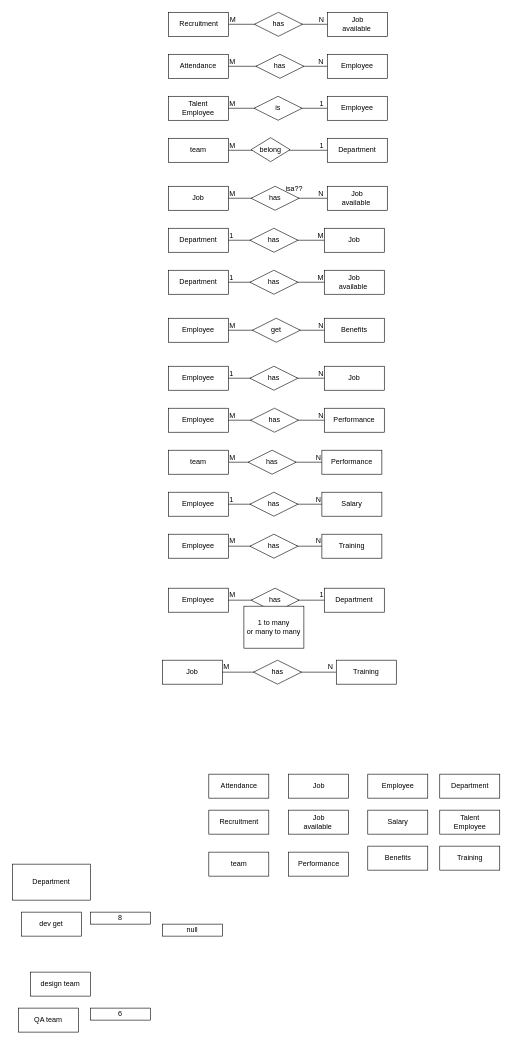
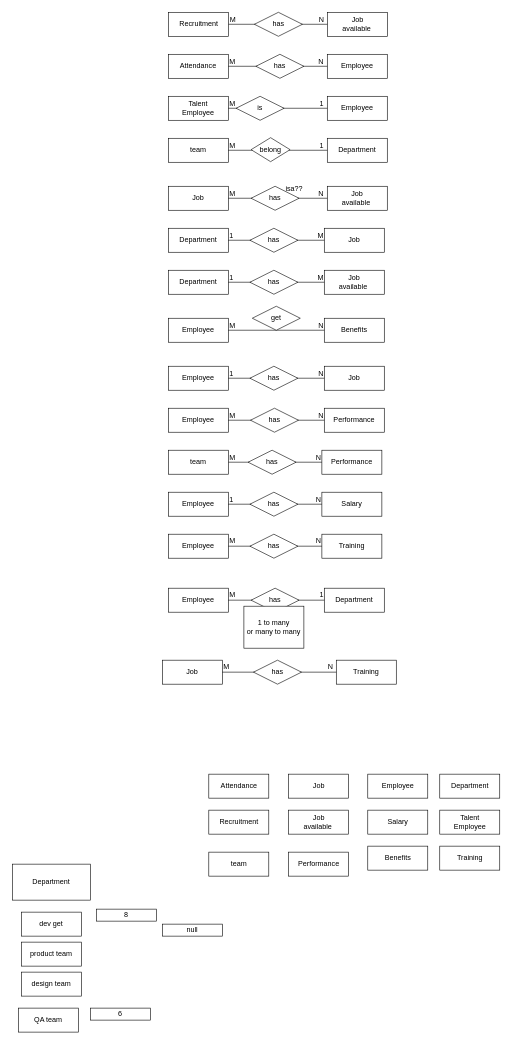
(278, 108) -> (260, 108)
(276, 330) -> (276, 318)
(120, 918) -> (126, 915)
none -> (51, 954)
(60, 984) -> (51, 984)
